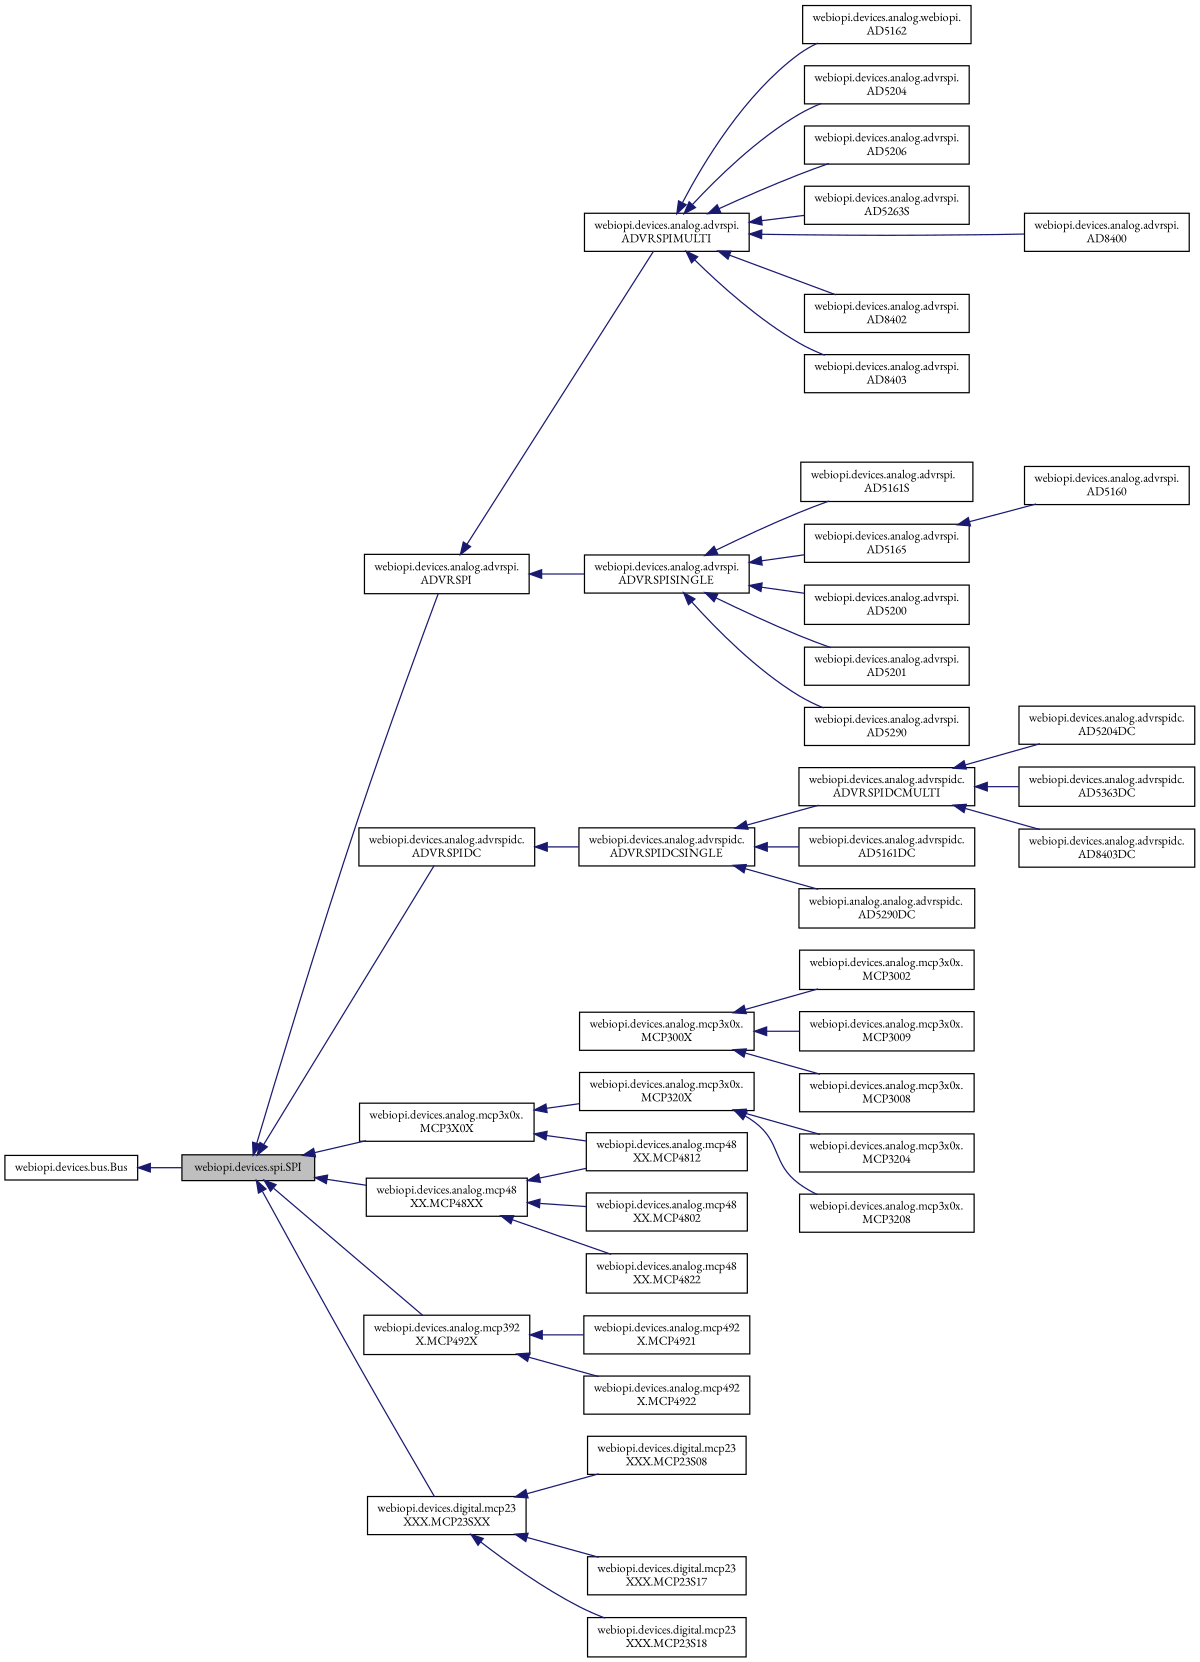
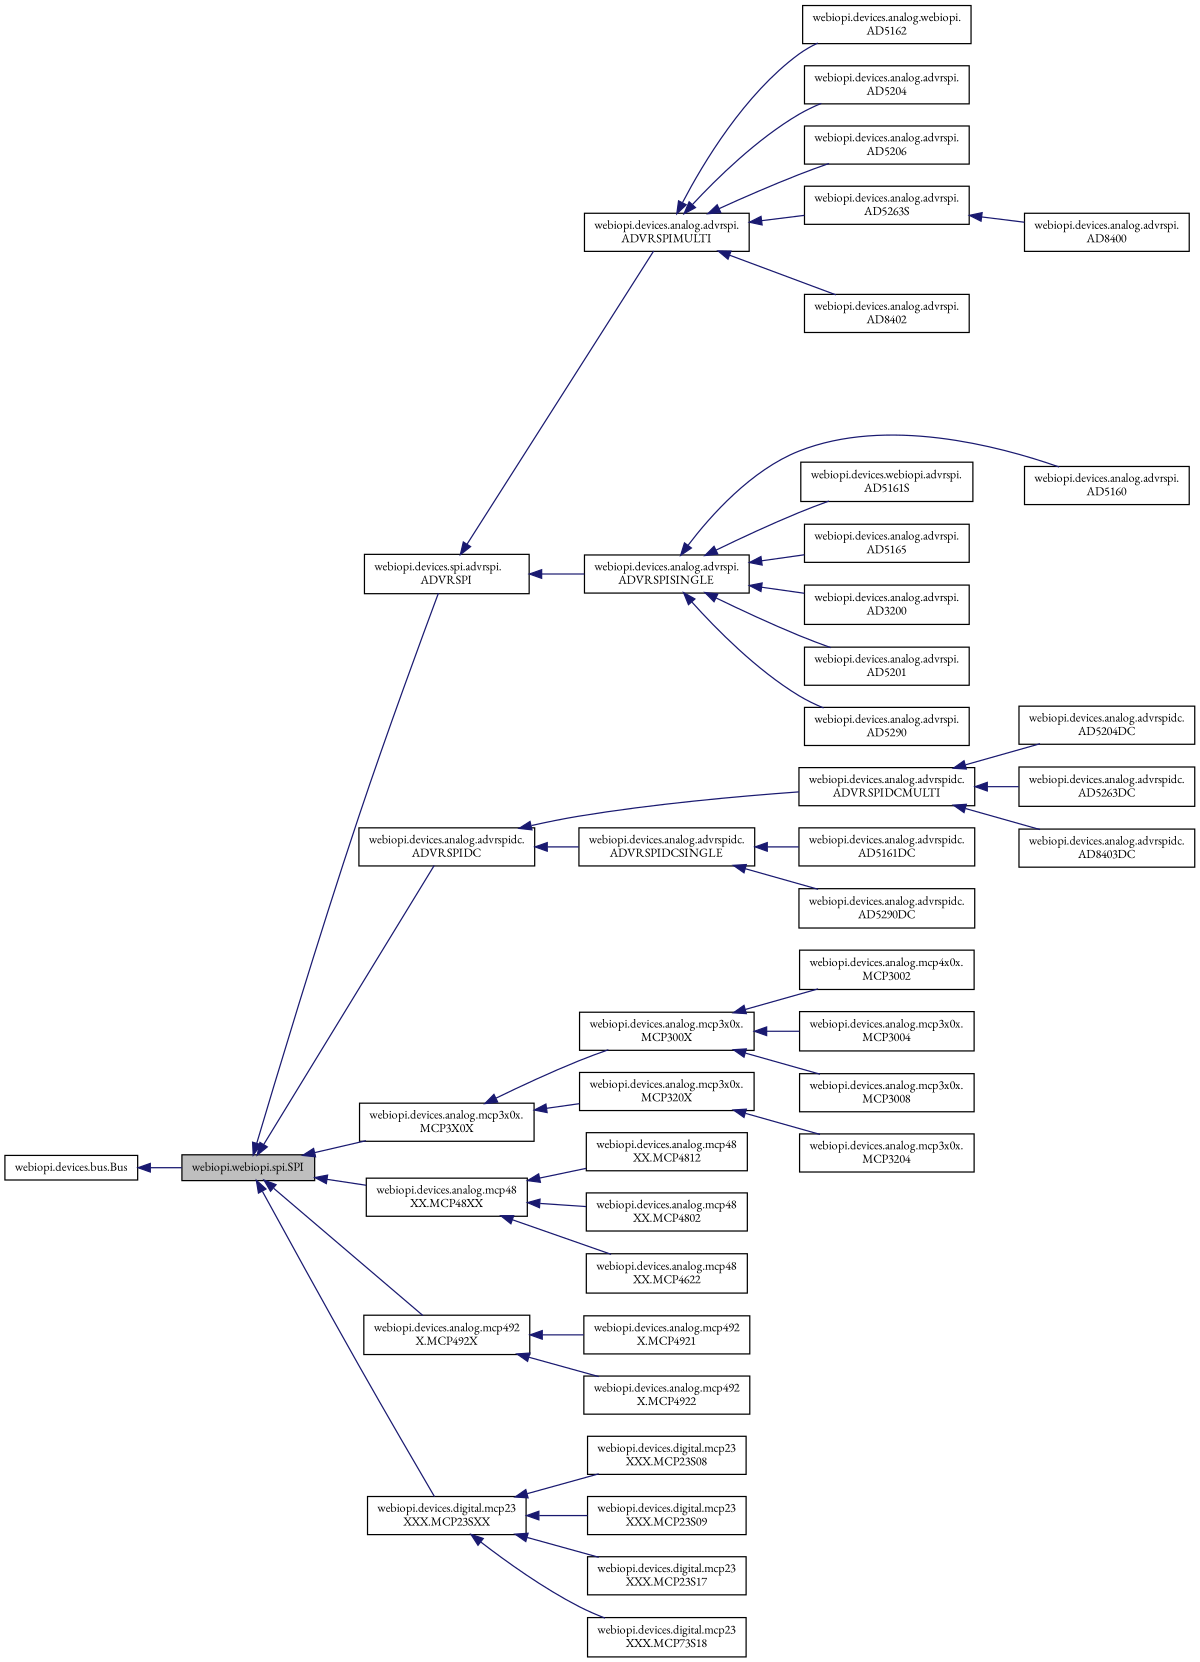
(893, 235) -> (1003, 220)
(887, 374) -> none
(887, 482) -> (887, 482)
(1003, 513) -> (856, 438)
(447, 574) -> (447, 574)
(887, 605) -> (887, 605)
(1107, 787) -> (1107, 787)
(783, 815) -> (665, 804)
(887, 908) -> (887, 908)
(887, 970) -> (887, 970)
(887, 1031) -> (887, 1031)
(566, 1138) -> (552, 1072)
(248, 1168) -> (248, 1168)
(887, 1213) -> none
(667, 1273) -> (667, 1273)
(447, 1335) -> (447, 1335)
none -> (667, 1516)
(667, 1637) -> (667, 1637)
